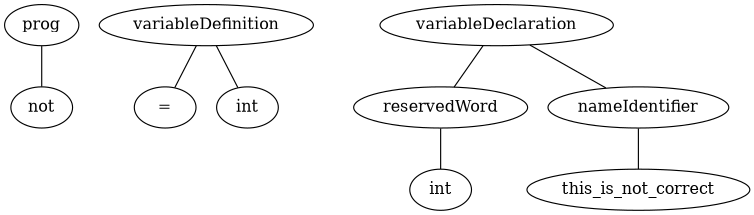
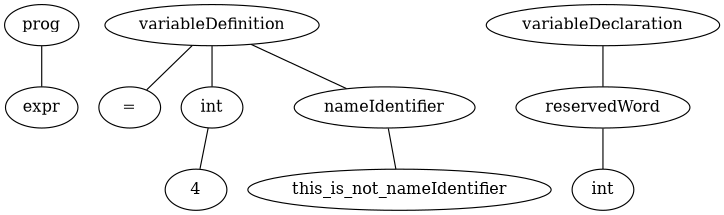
(568, 66) -> (299, 67)
(42, 107) -> (42, 107)
none -> (196, 190)
(638, 190) -> (399, 190)
